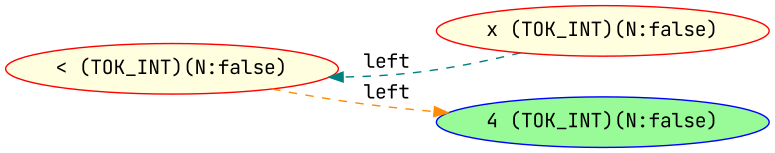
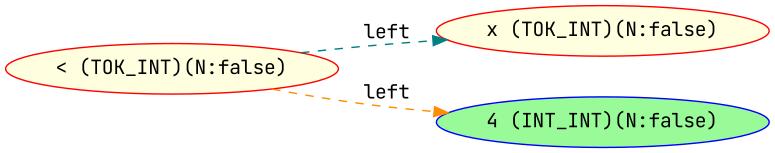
(433, 70) -> (367, 46)
(603, 122) -> (603, 122)
